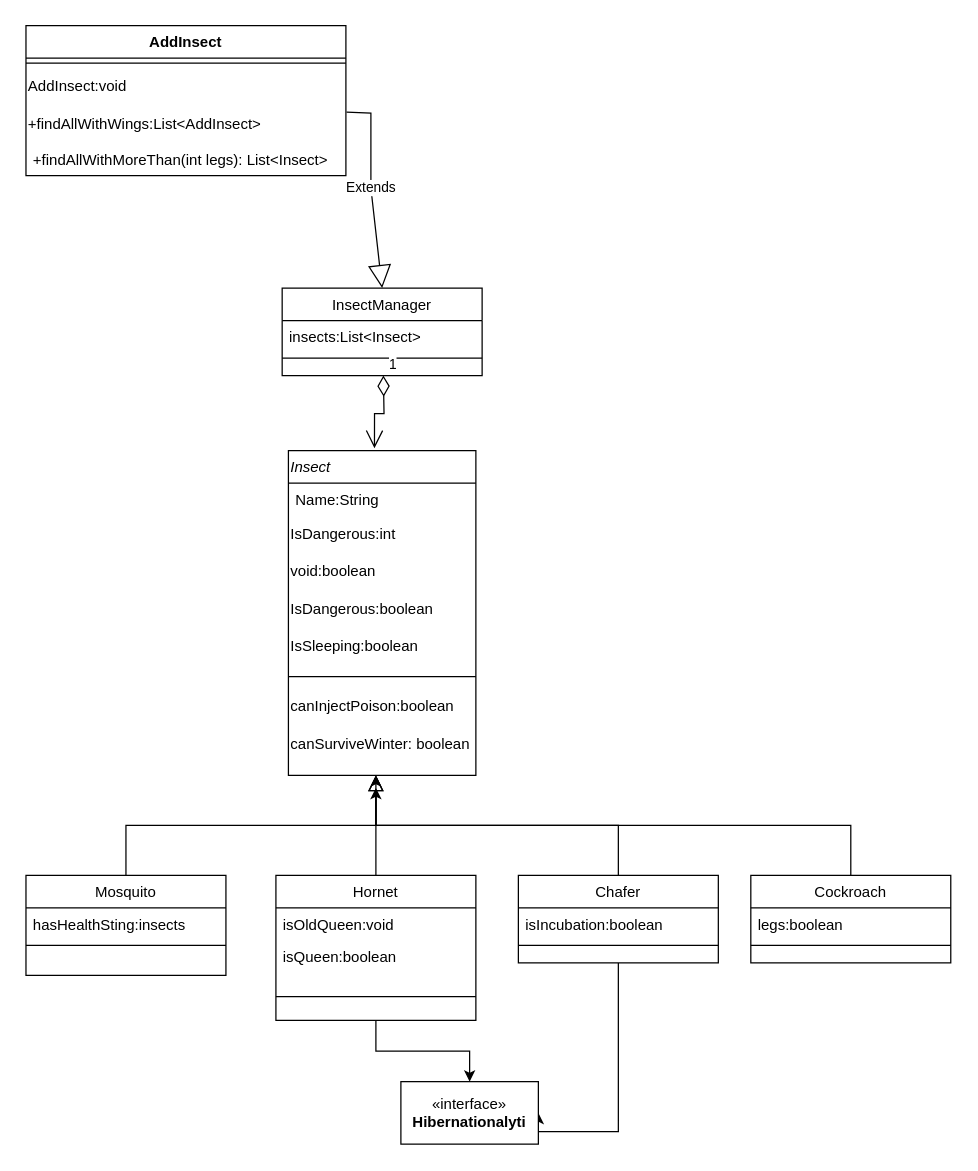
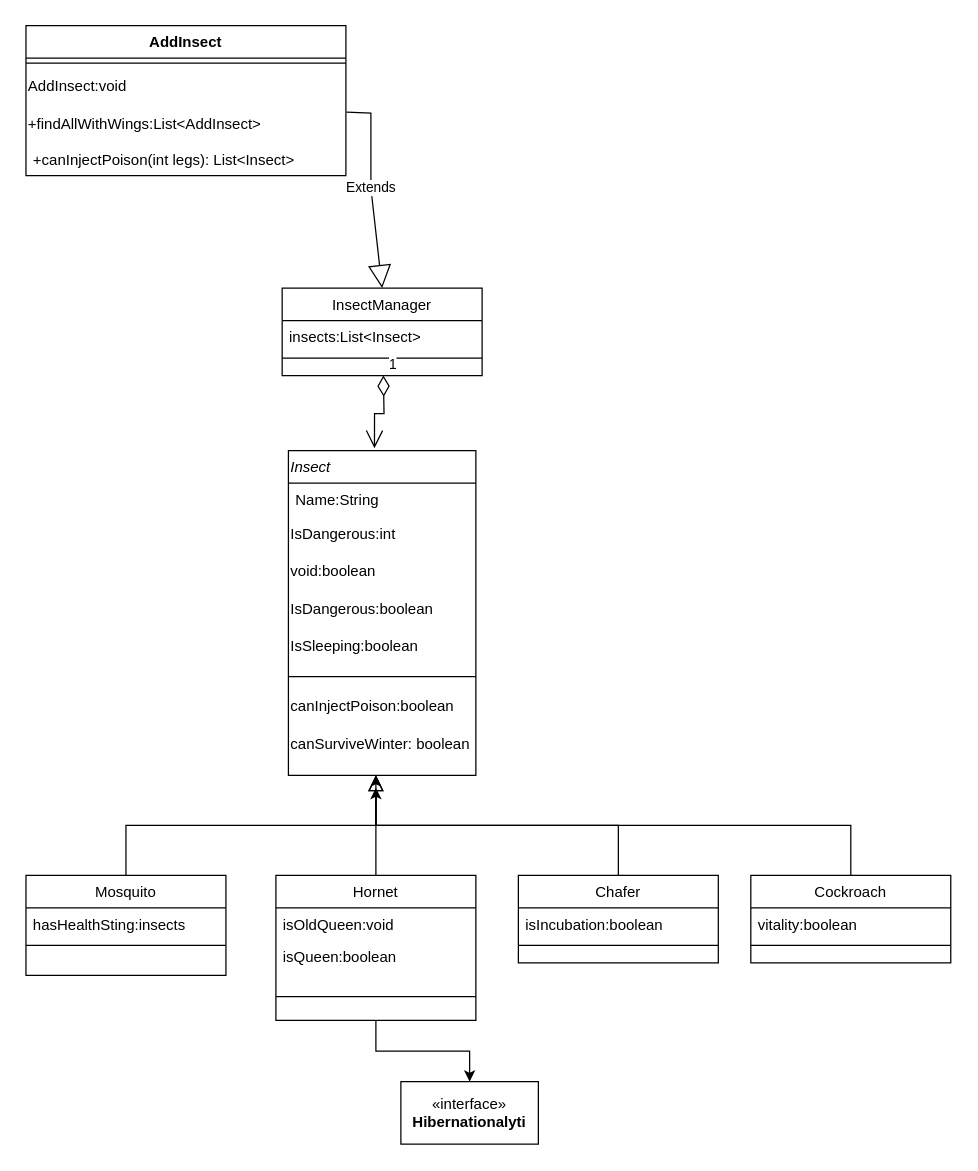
(187, 170) -> (187, 170)
(802, 925) -> (815, 925)
(618, 1094) -> none
